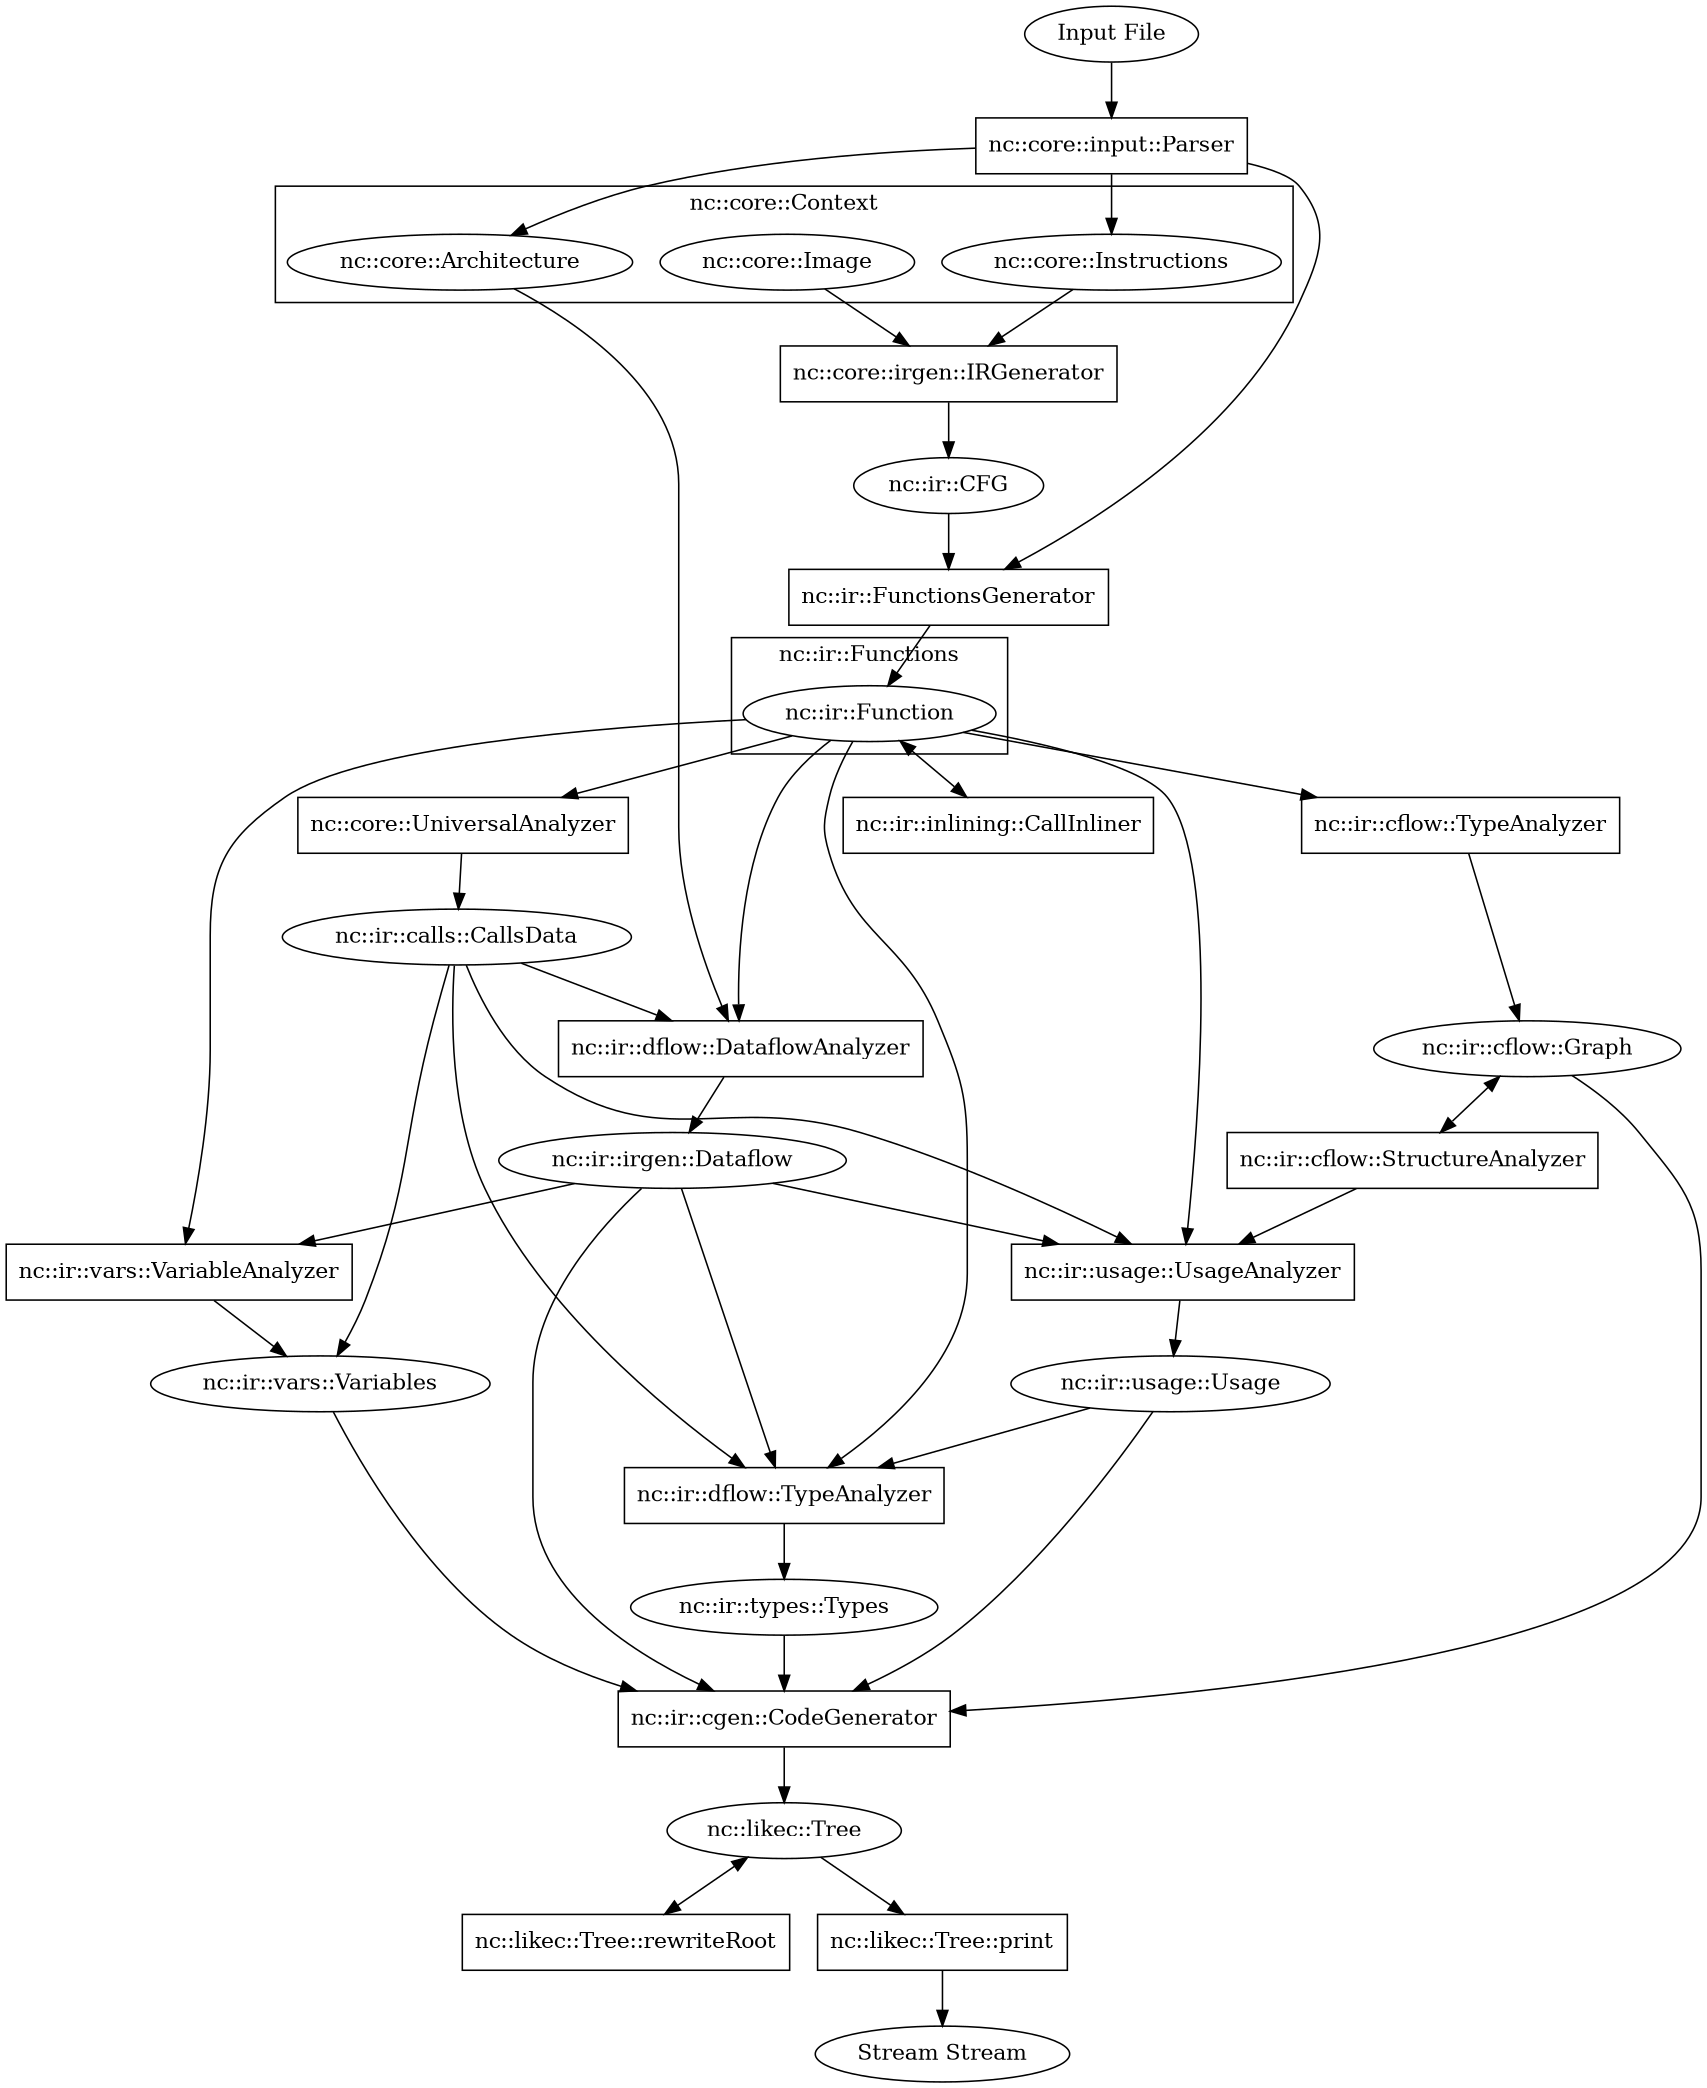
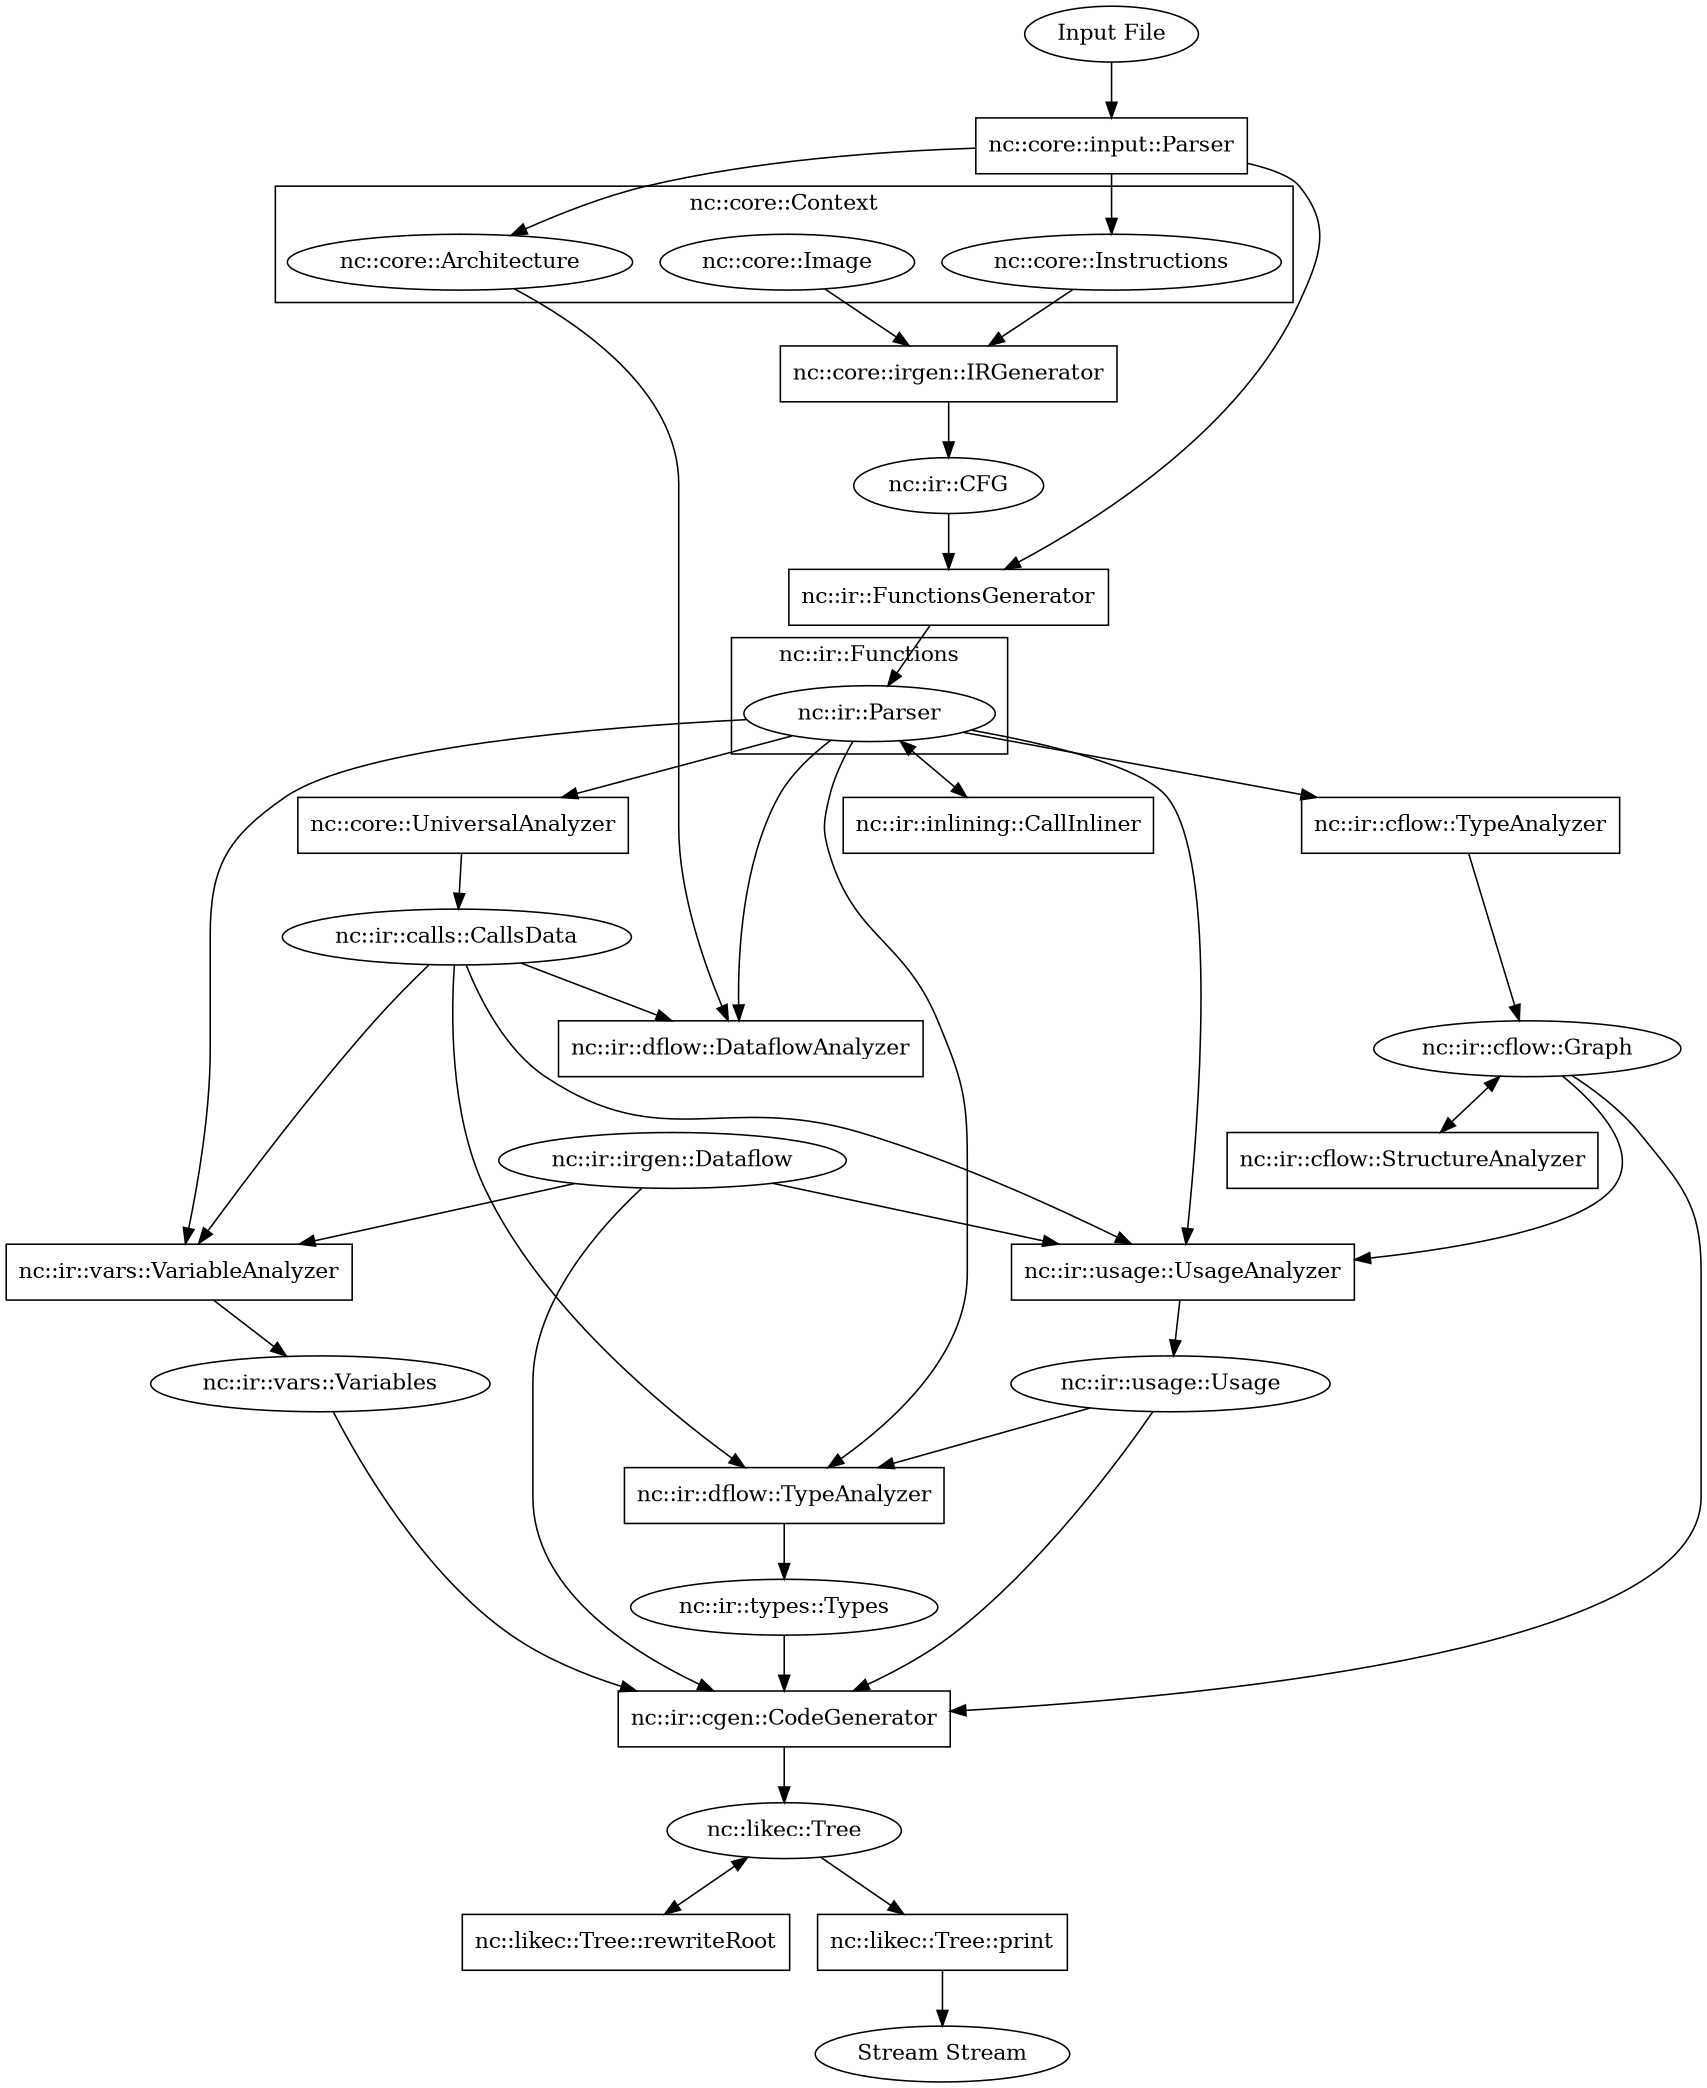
(870, 714) -> (870, 714)
(711, 1098) -> none
(406, 1156) -> (313, 1094)
(1305, 1213) -> (1562, 1219)
(726, 1320) -> none
